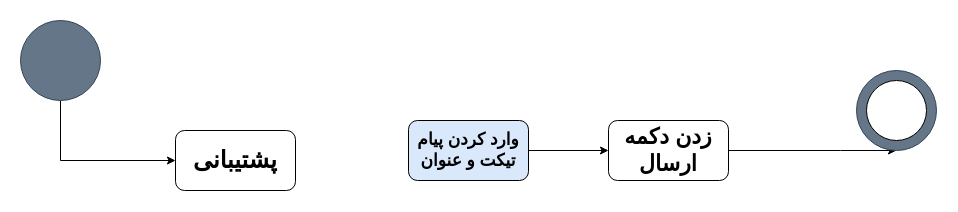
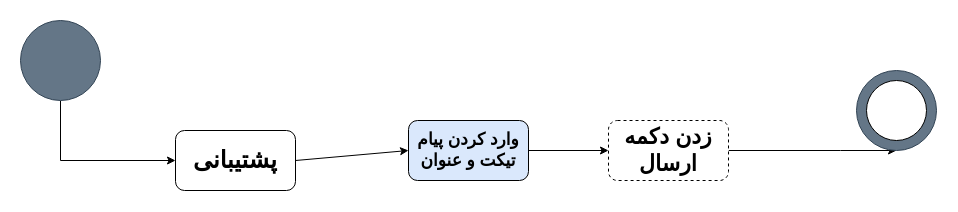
(669, 151) -> (669, 151)
none -> (348, 156)
